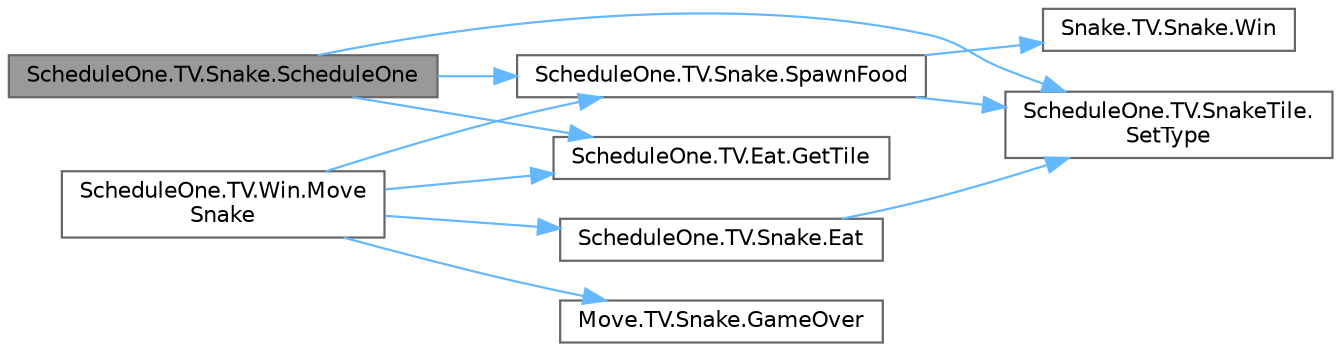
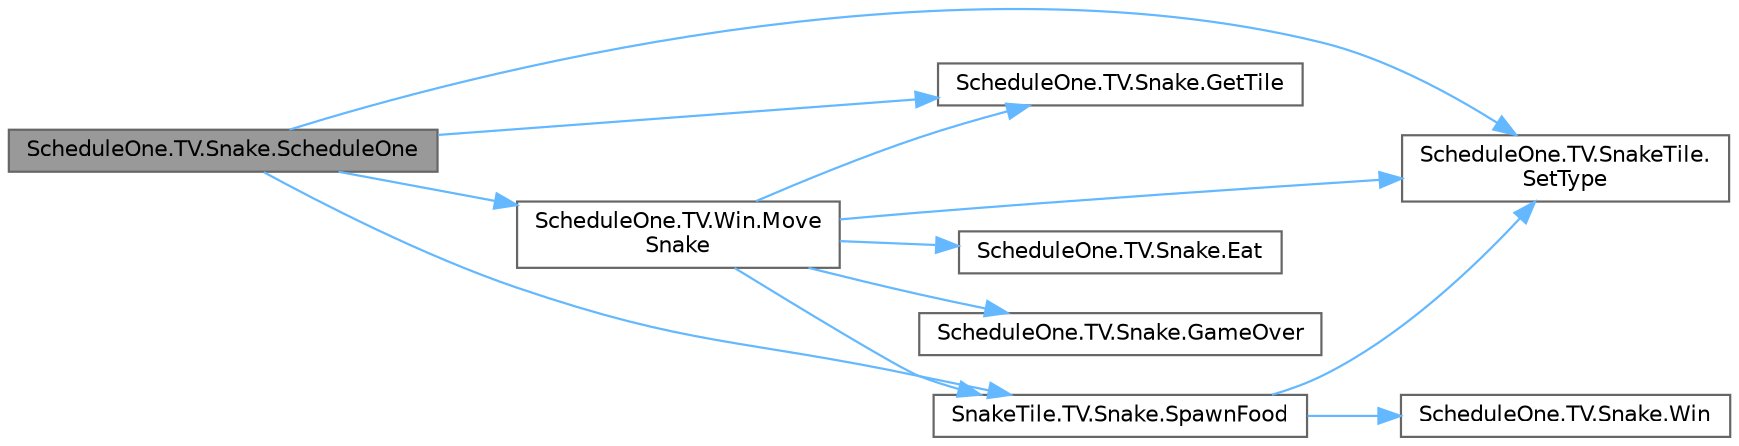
(1169, 30) -> (1566, 416)
(721, 76) -> (1120, 416)
(721, 158) -> (1120, 84)
none -> (417, 186)
(945, 195) -> (1109, 198)
(721, 322) -> (1120, 334)
